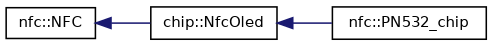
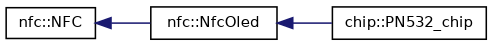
(214, 23) -> (214, 23)
(409, 23) -> (409, 23)
